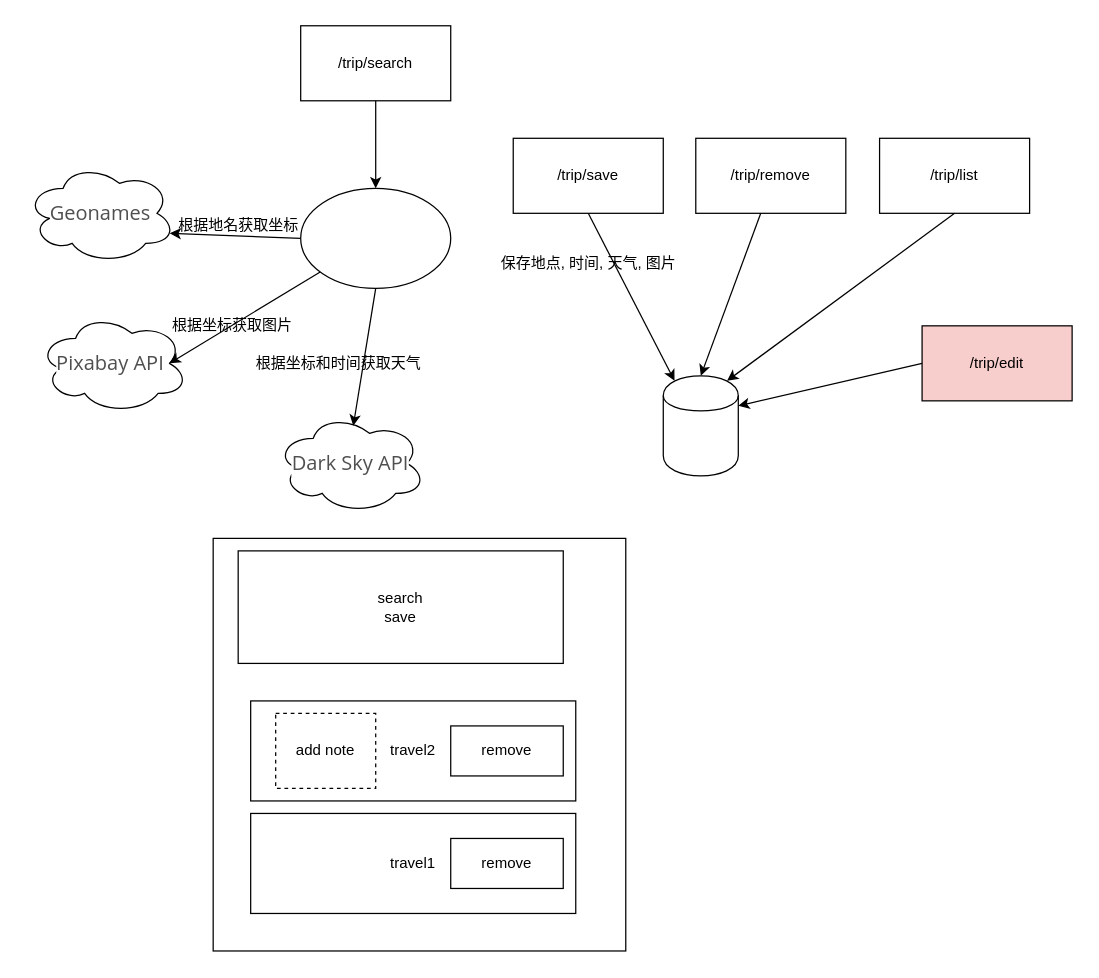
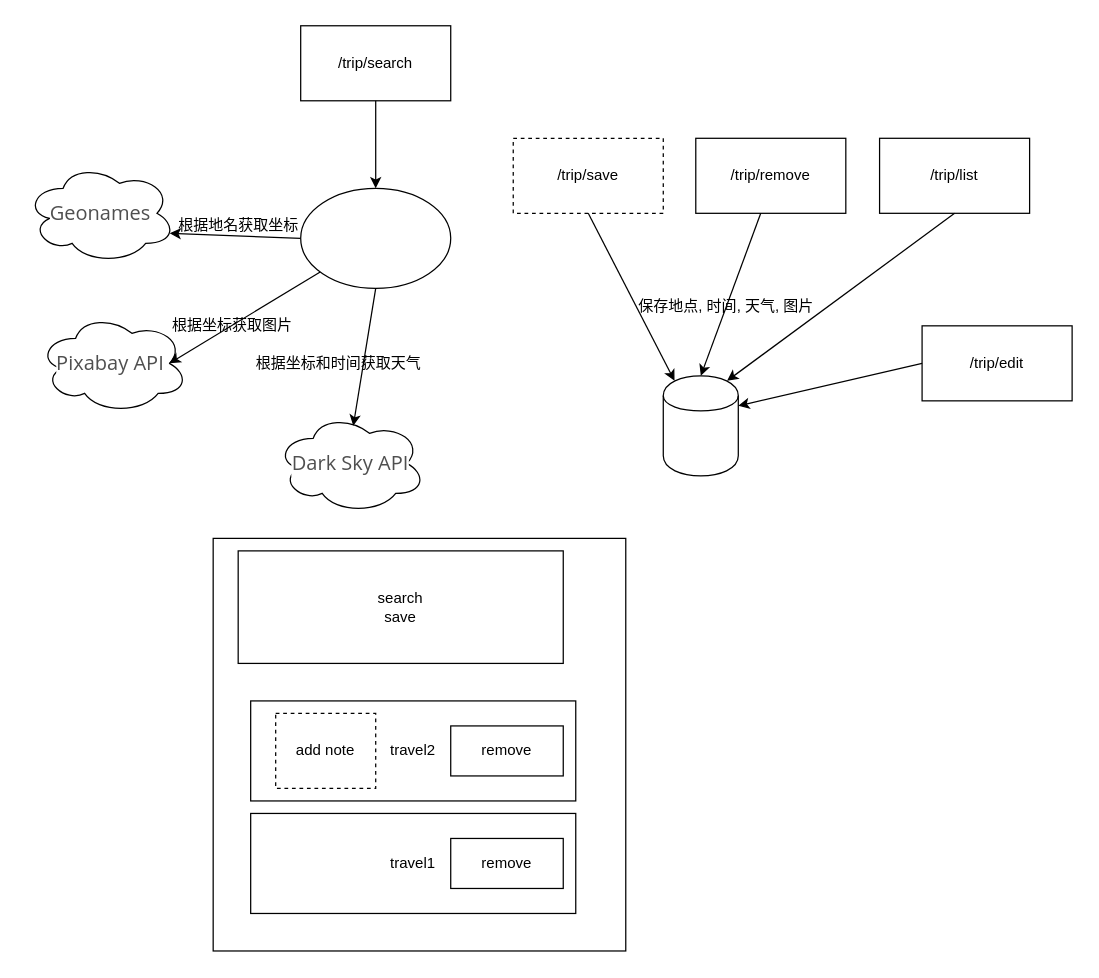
(588, 176) -> (588, 176)
(588, 263) -> (726, 307)
(997, 363) -> (997, 363)
